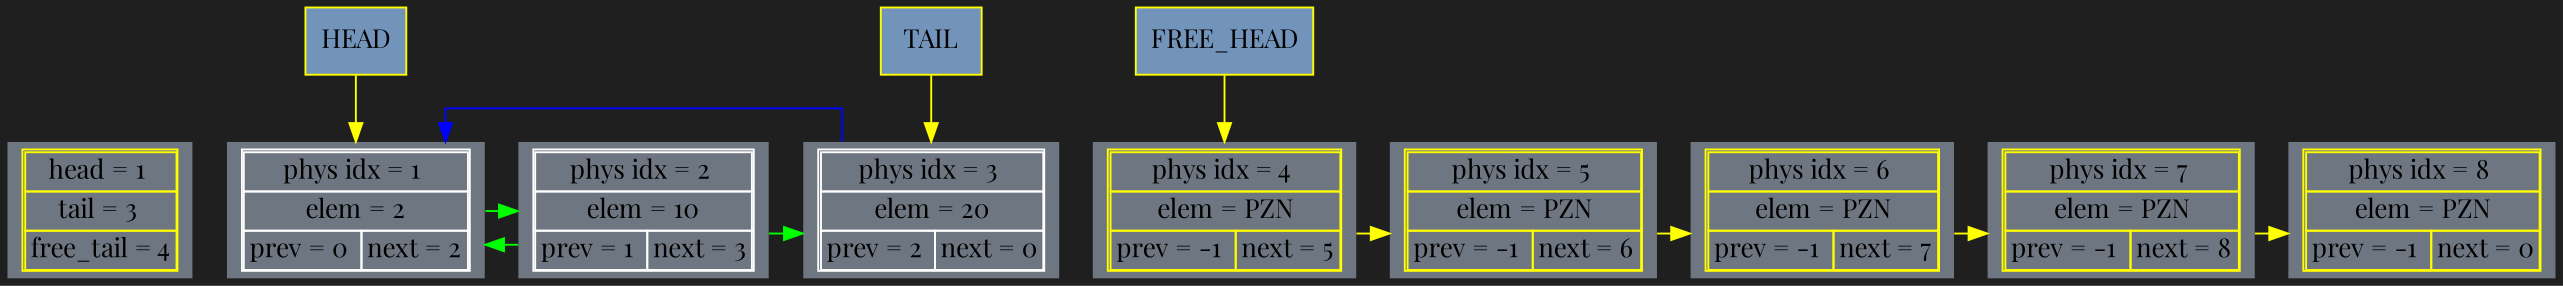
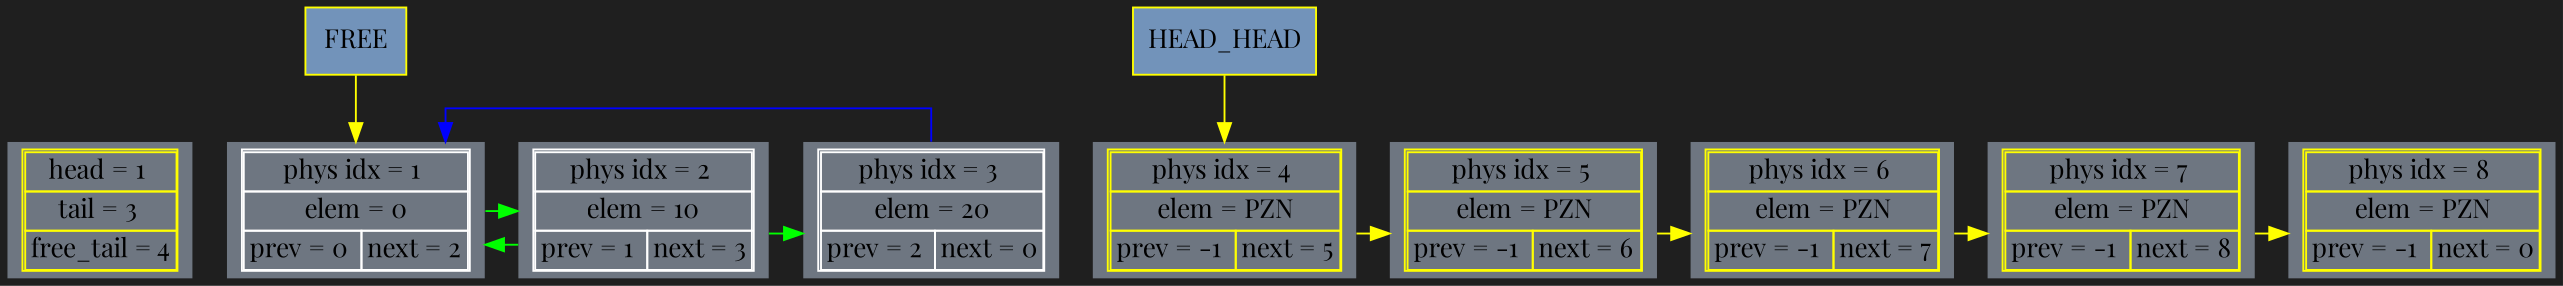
(356, 41) -> (356, 41)
(931, 41) -> none
(1225, 41) -> (1225, 41)
(356, 210) -> (356, 210)
